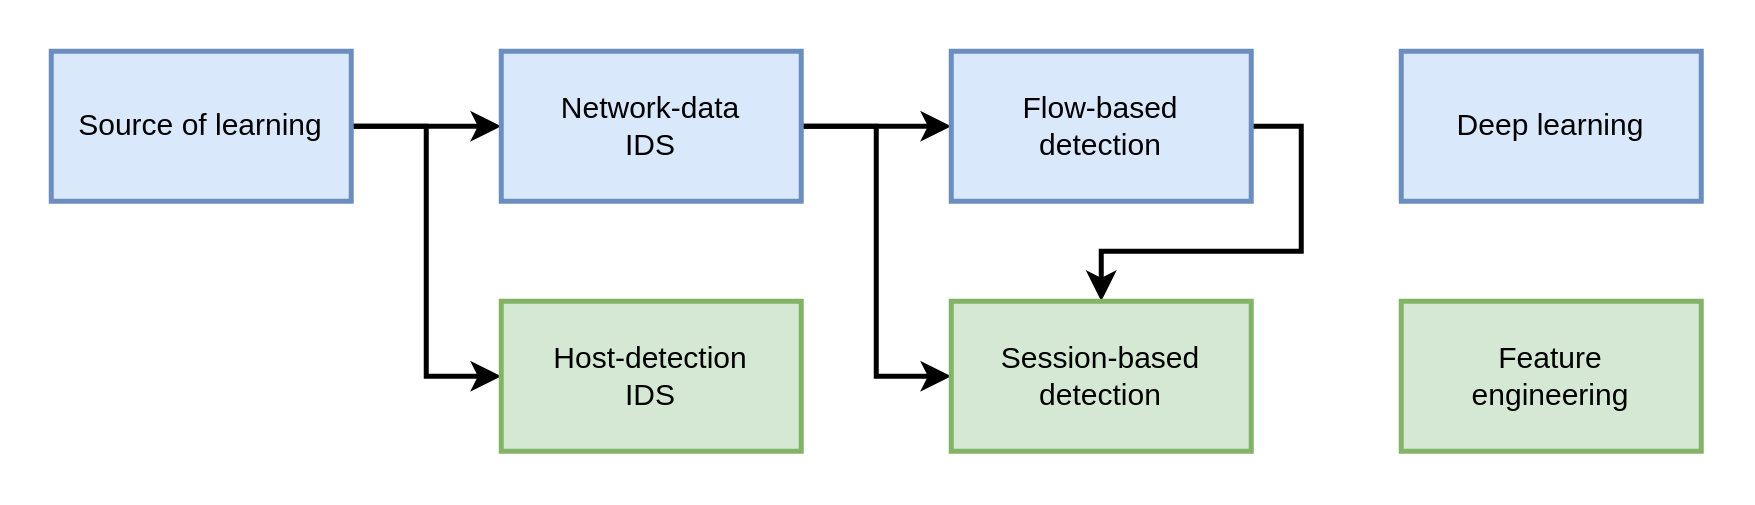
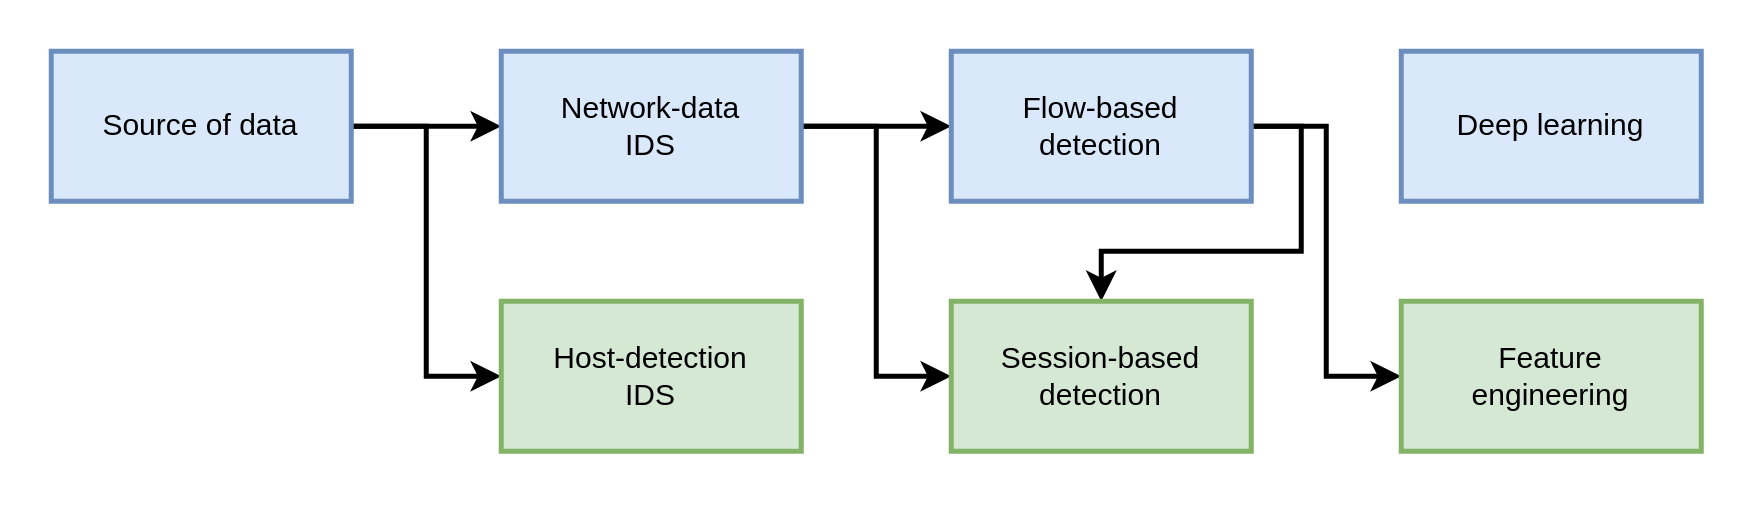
(201, 126) -> (201, 126)
none -> (1326, 268)
